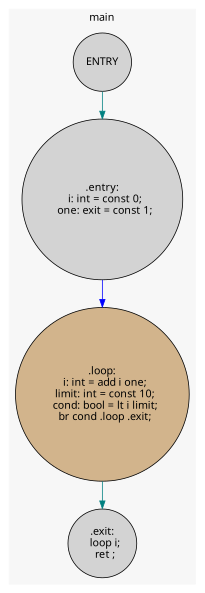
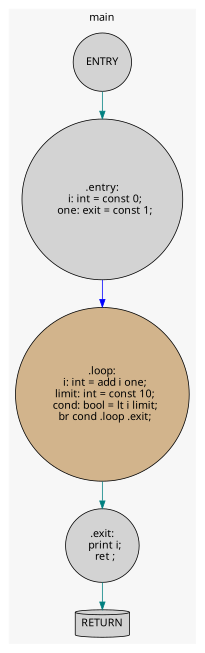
(102, 543) -> (102, 546)
none -> (102, 624)
